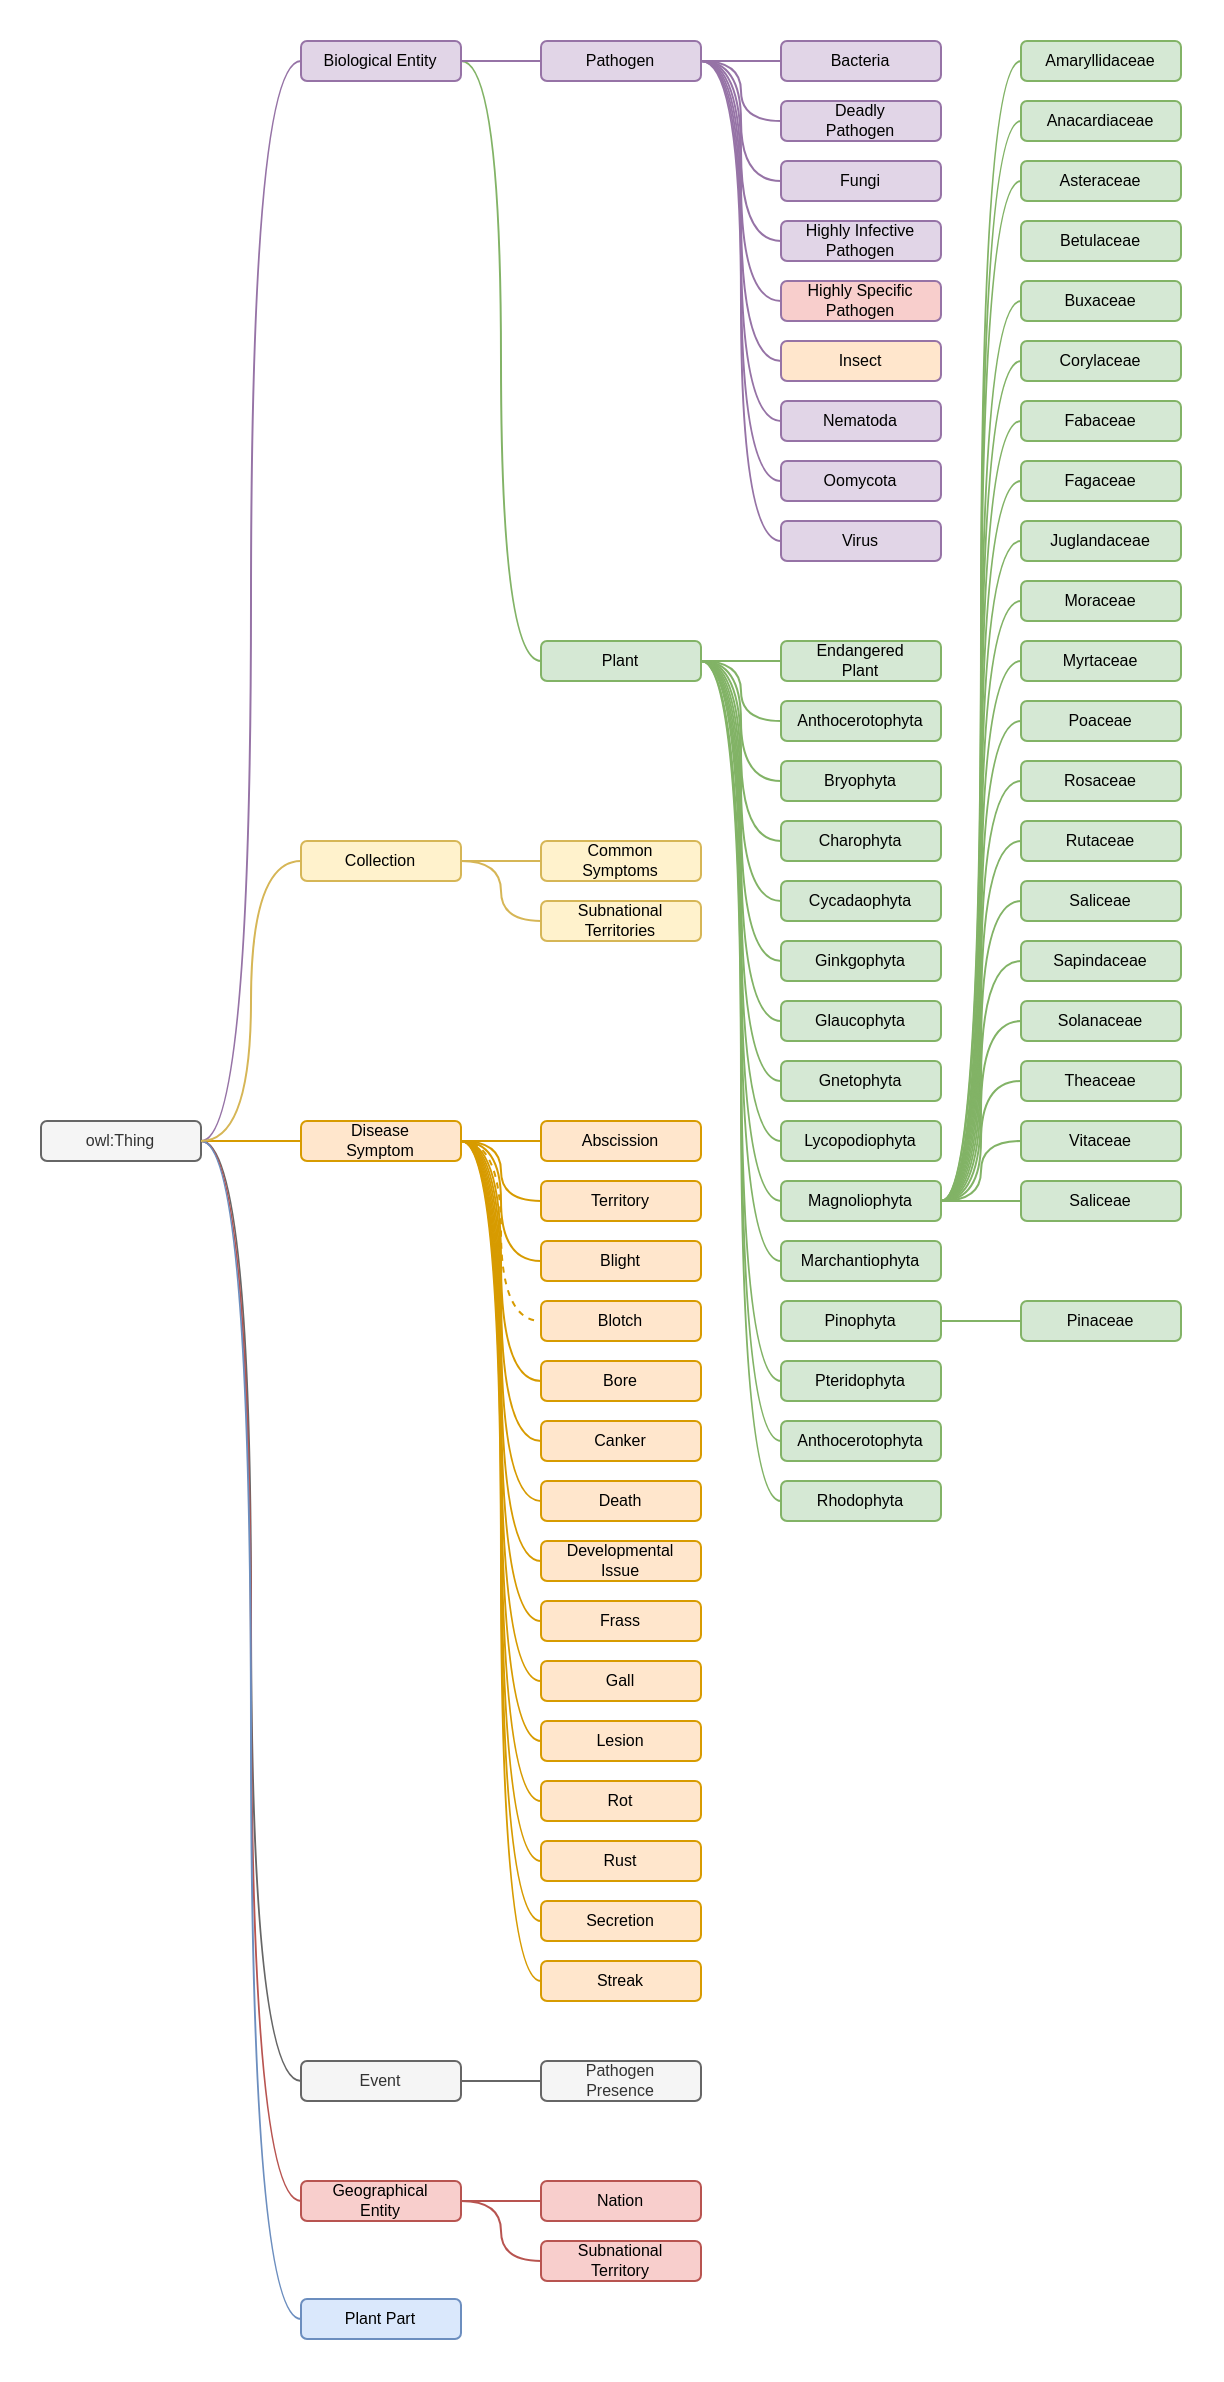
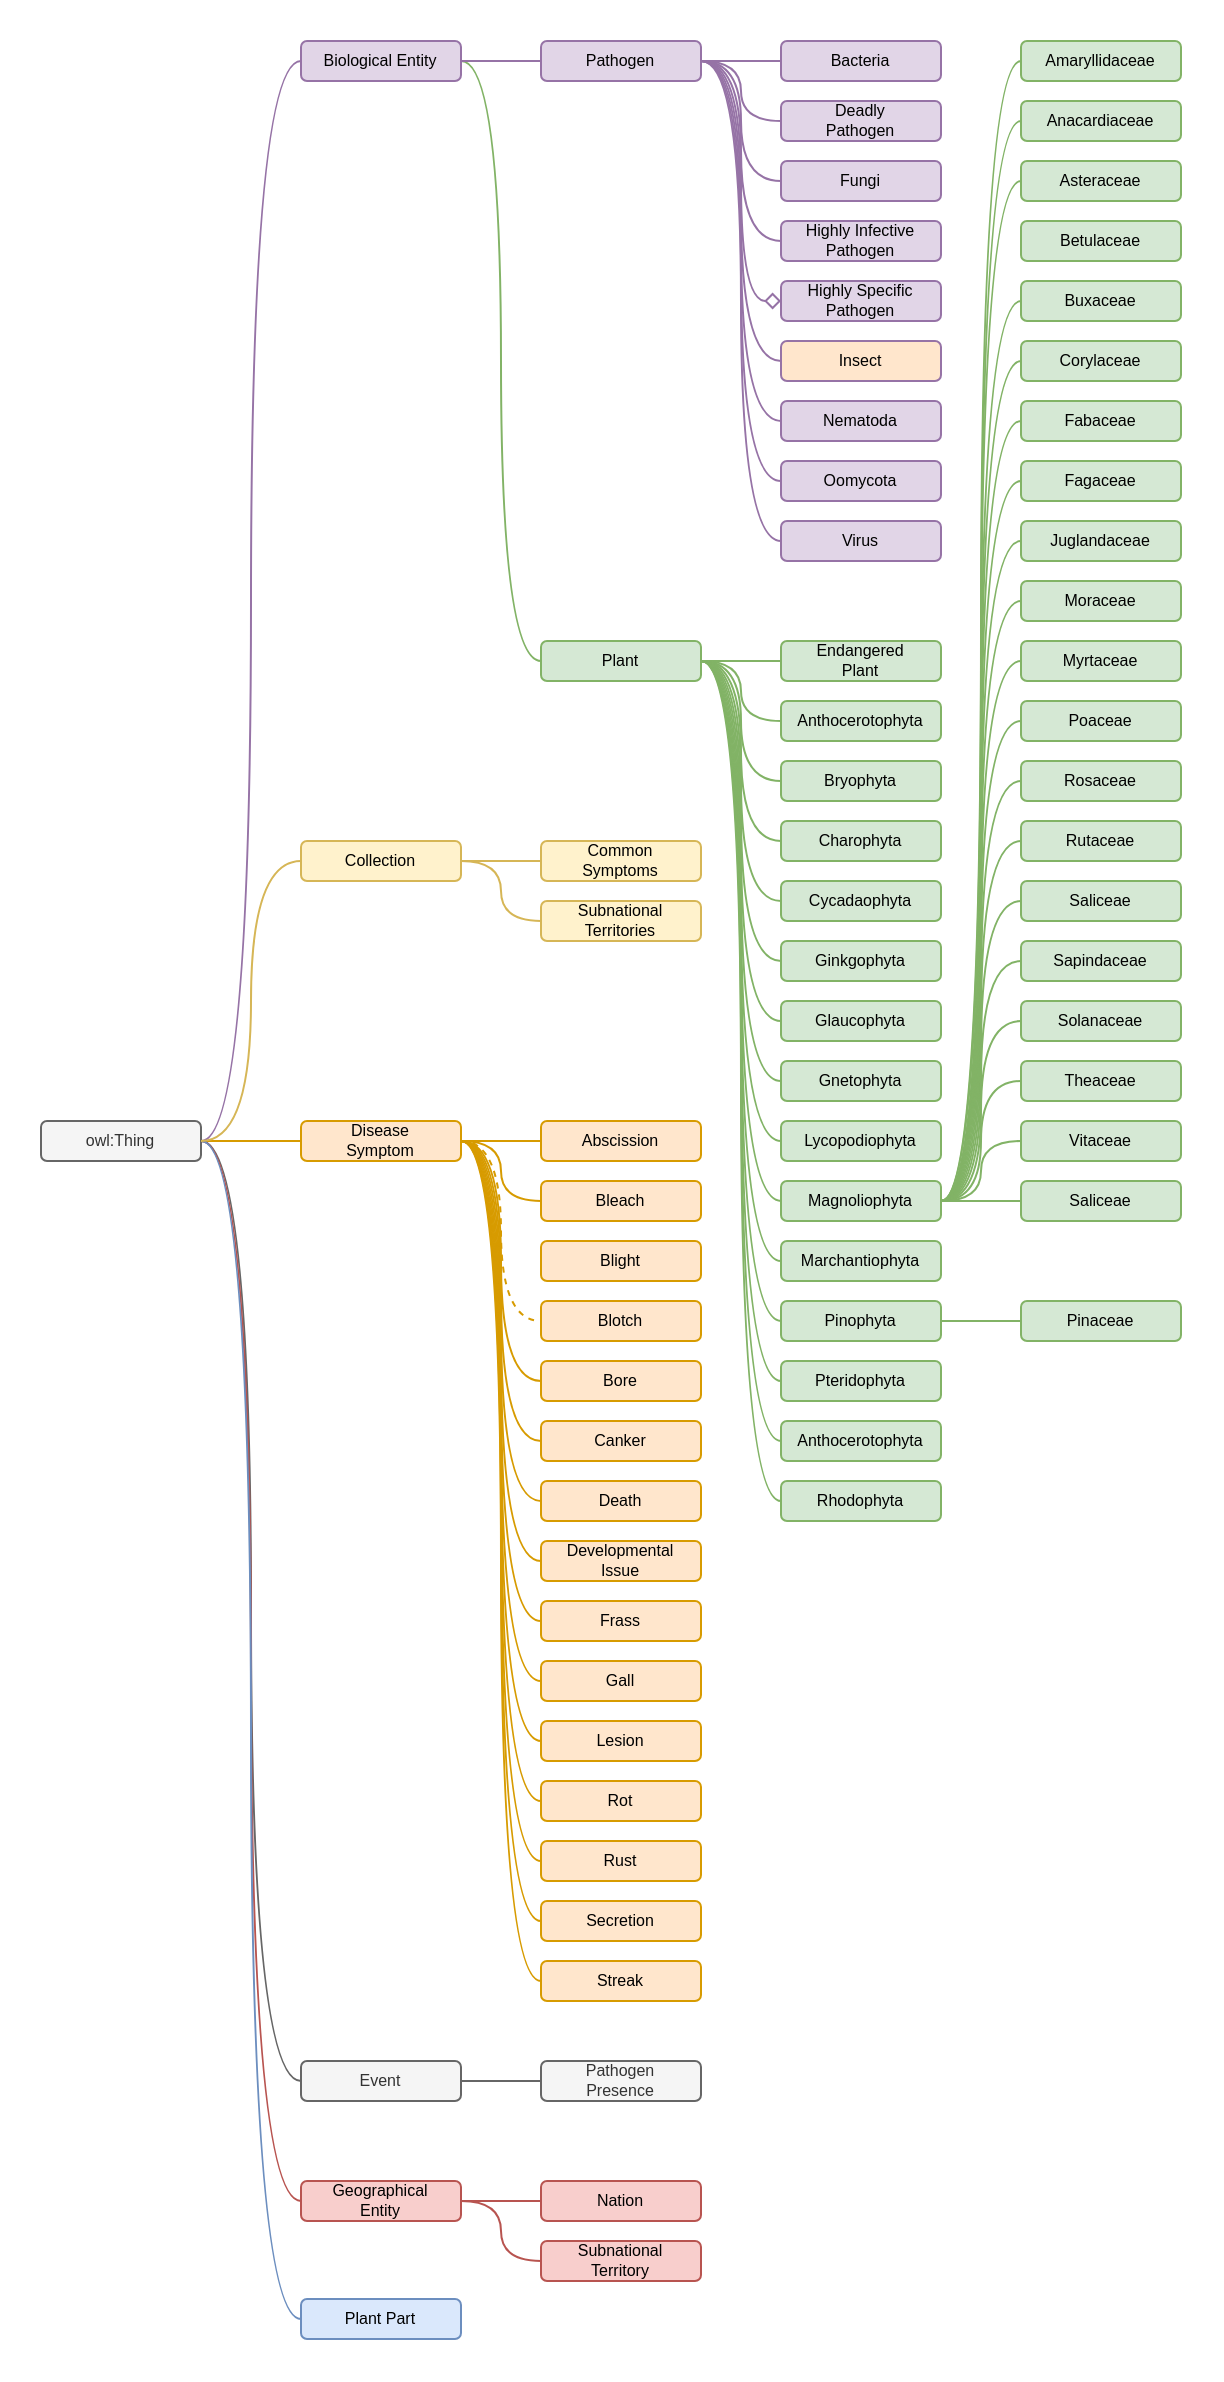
(754, 278) -> (751, 284)
(861, 301) -> (861, 301)
(621, 1201) -> (621, 1201)
(517, 1253) -> none
none -> (755, 1265)
